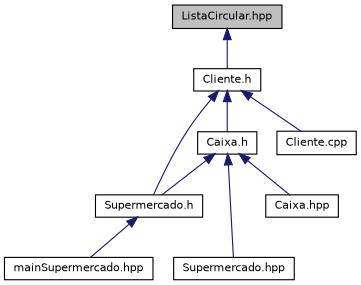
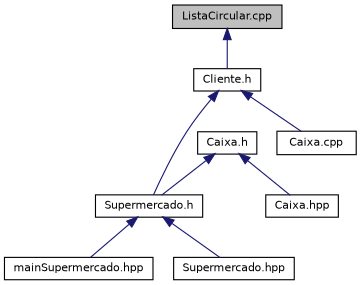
(227, 17) -> (227, 17)
(227, 117) -> none
(317, 143) -> (317, 143)
(231, 211) -> (196, 241)
